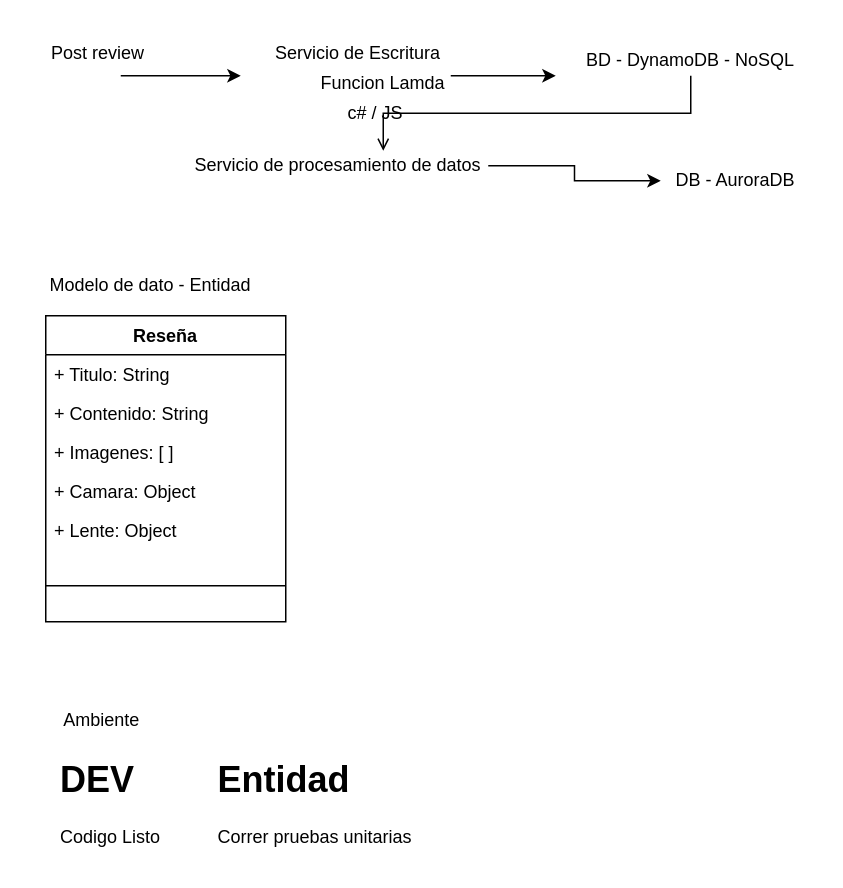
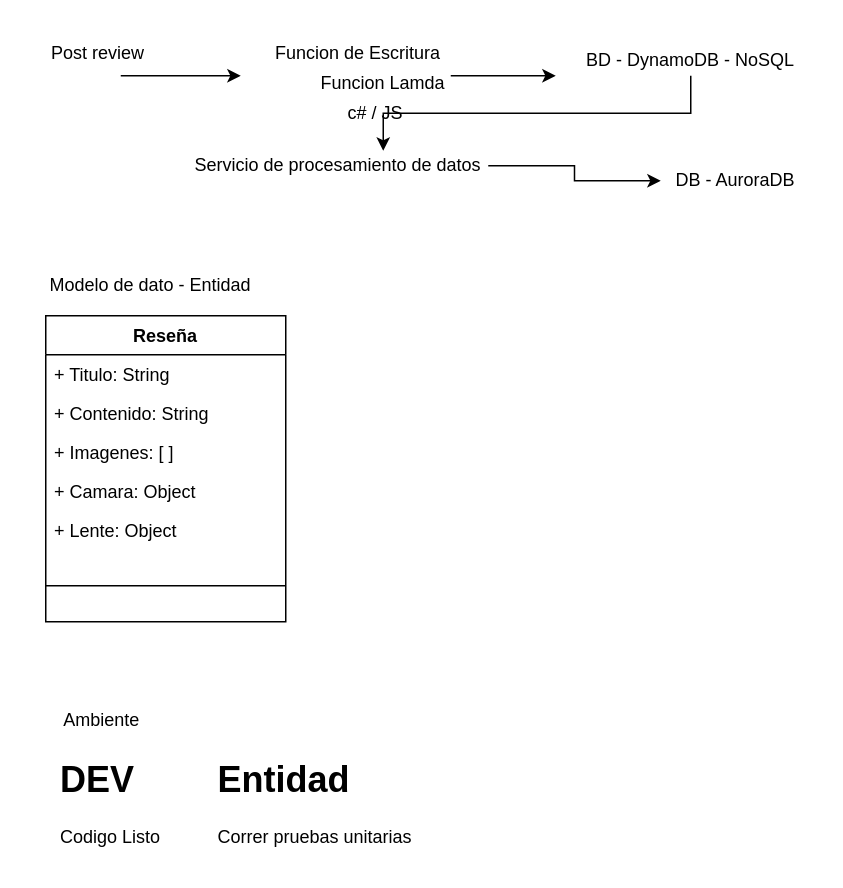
(361, 53) -> (361, 53)
(383, 141) -> (383, 139)
